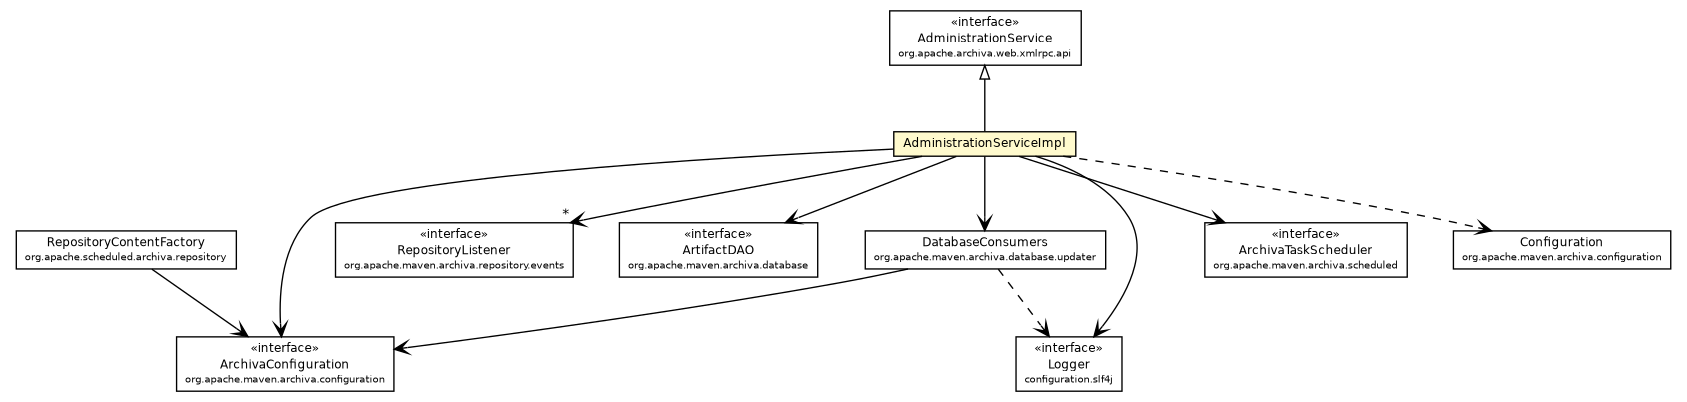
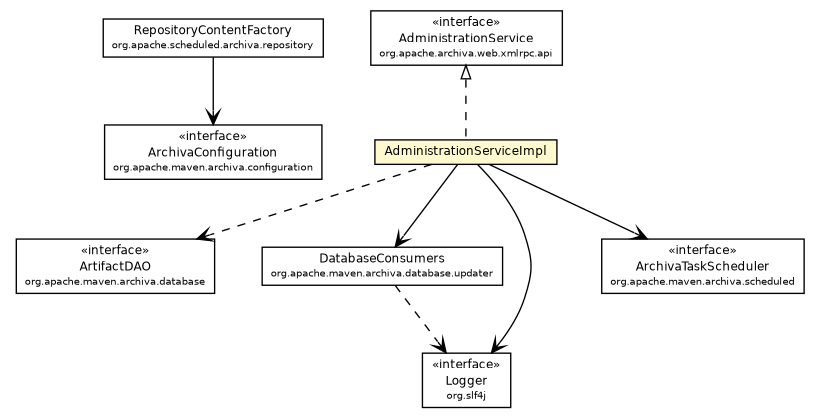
(985, 105) -> (466, 110)
(543, 173) -> none
(877, 187) -> (321, 200)
(454, 250) -> none
(1562, 250) -> none
(659, 312) -> none
(1069, 380) -> (467, 396)
